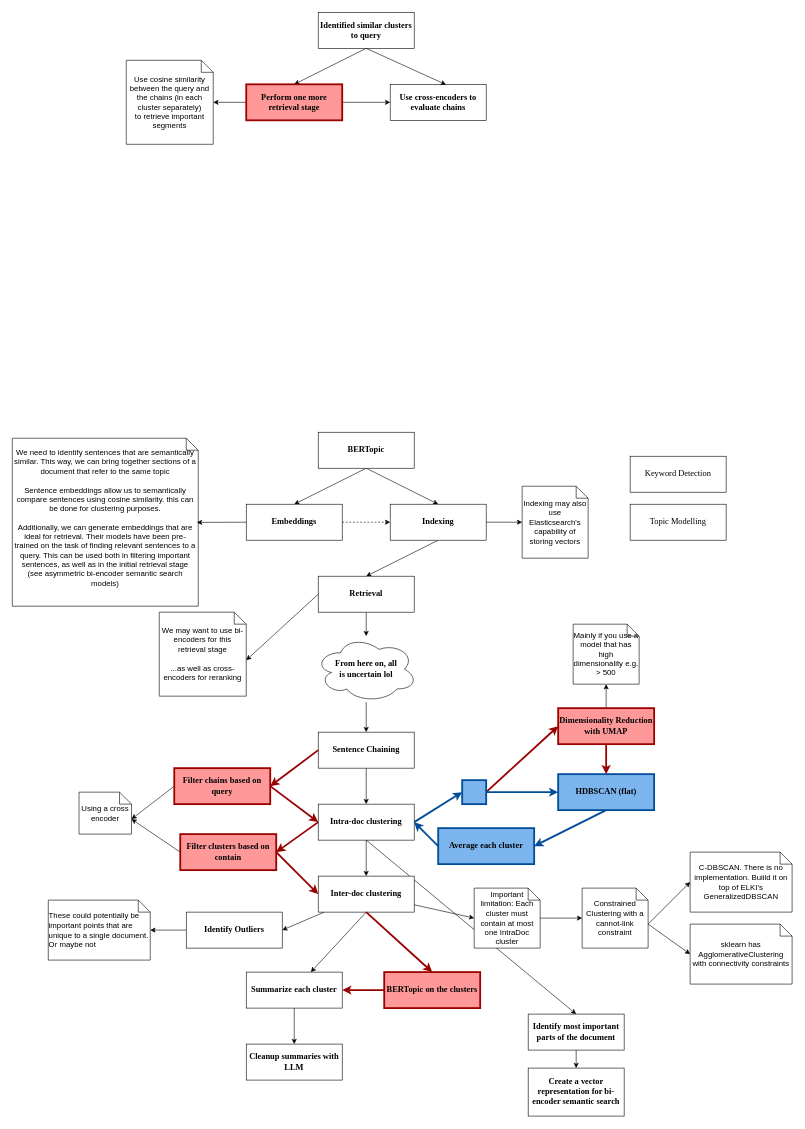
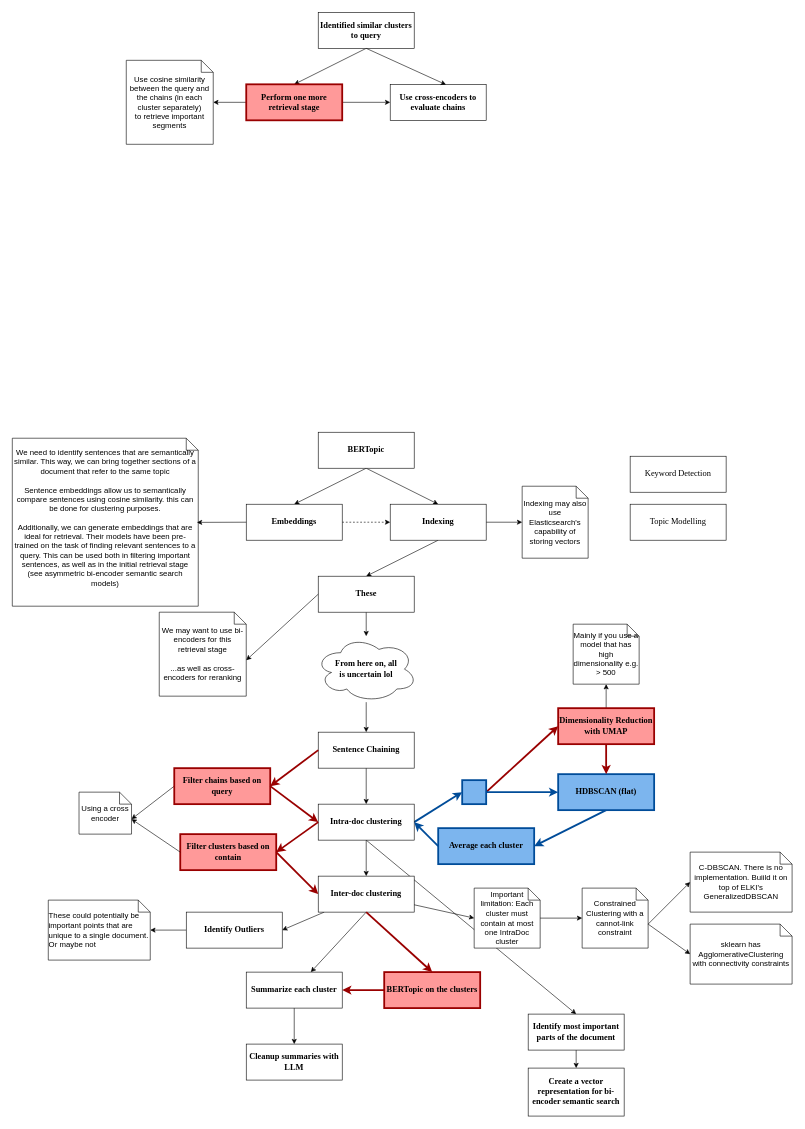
(366, 594) -> (366, 594)
